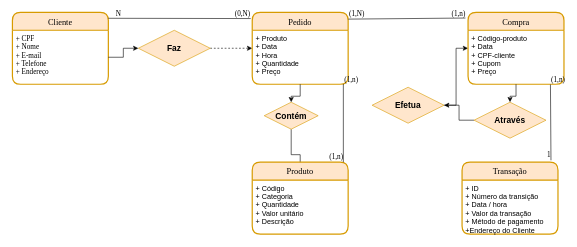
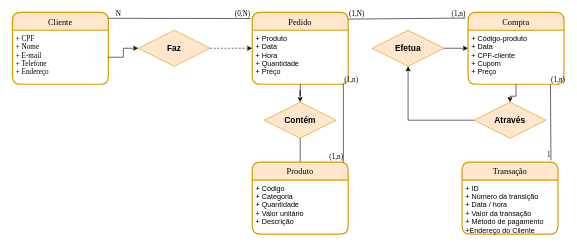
(408, 105) -> (408, 48)
(291, 116) -> (300, 120)
